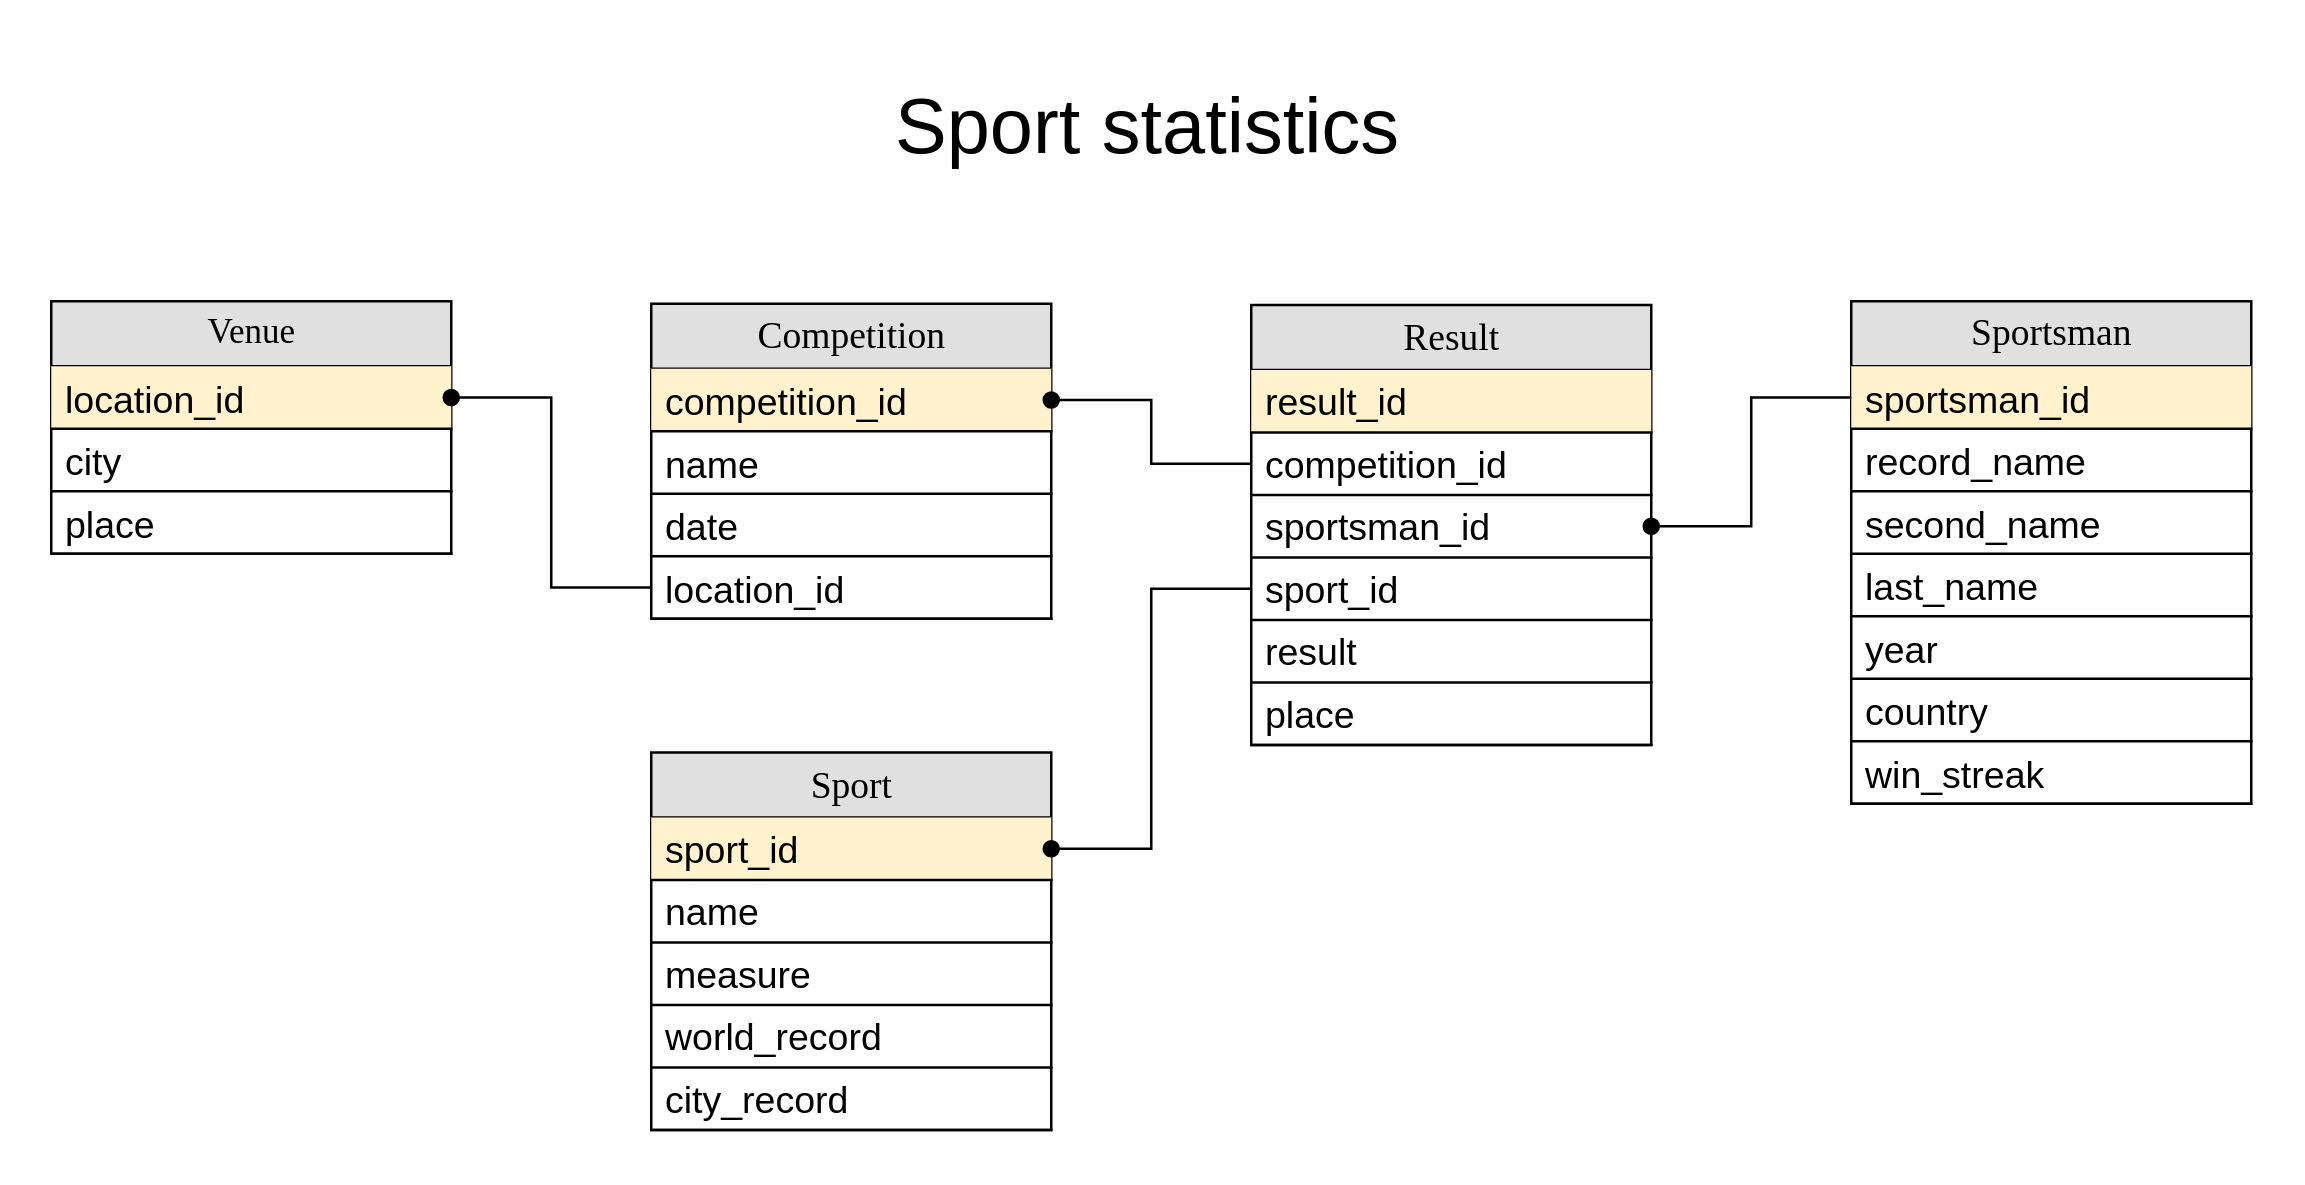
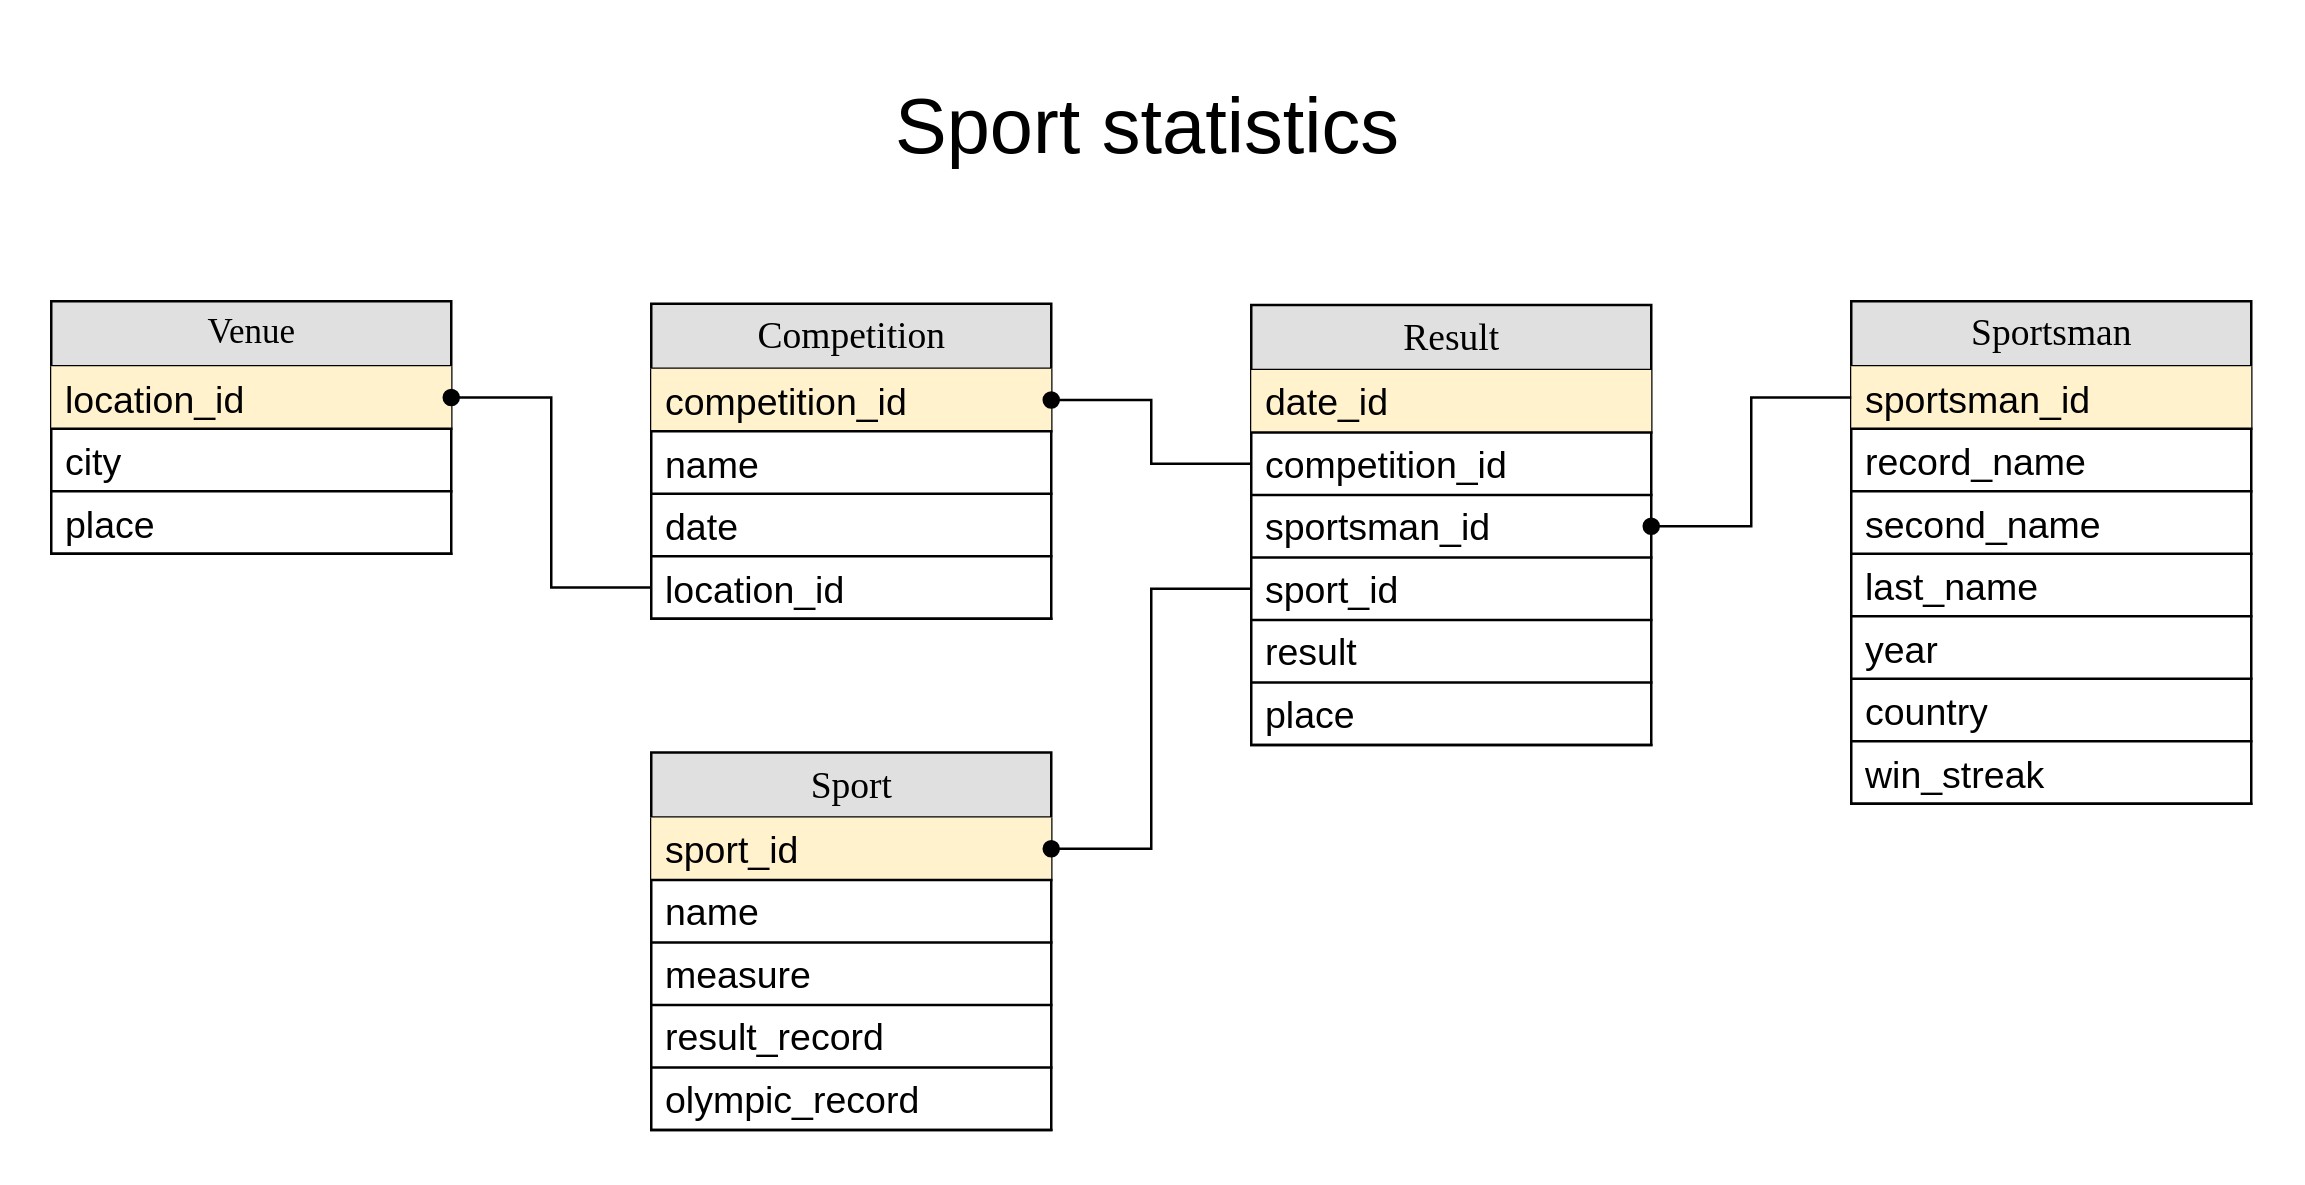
(1351, 401) -> (1335, 401)
(787, 1036) -> (798, 1036)
(777, 1099) -> (804, 1099)
